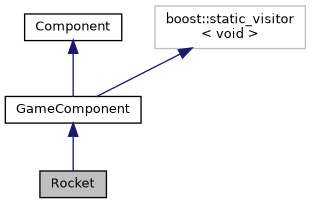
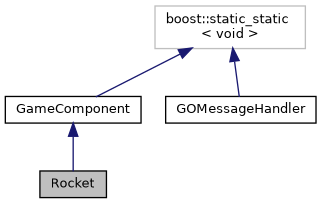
(73, 27) -> none
(230, 27) -> (230, 27)
none -> (241, 110)
